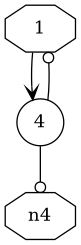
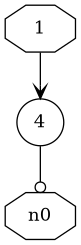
(49, 81) -> none
(40, 216) -> (40, 216)
